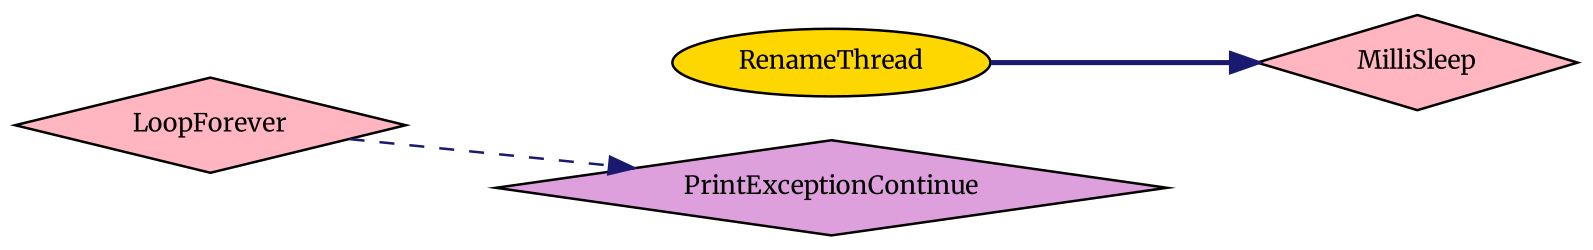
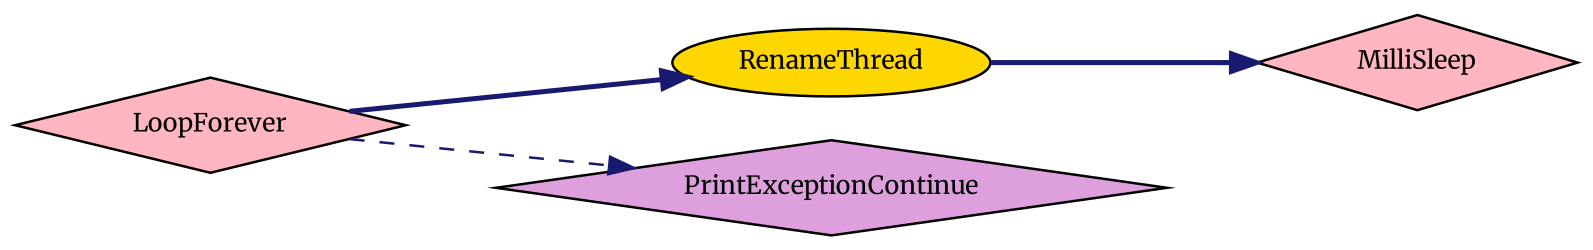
none -> (506, 95)
